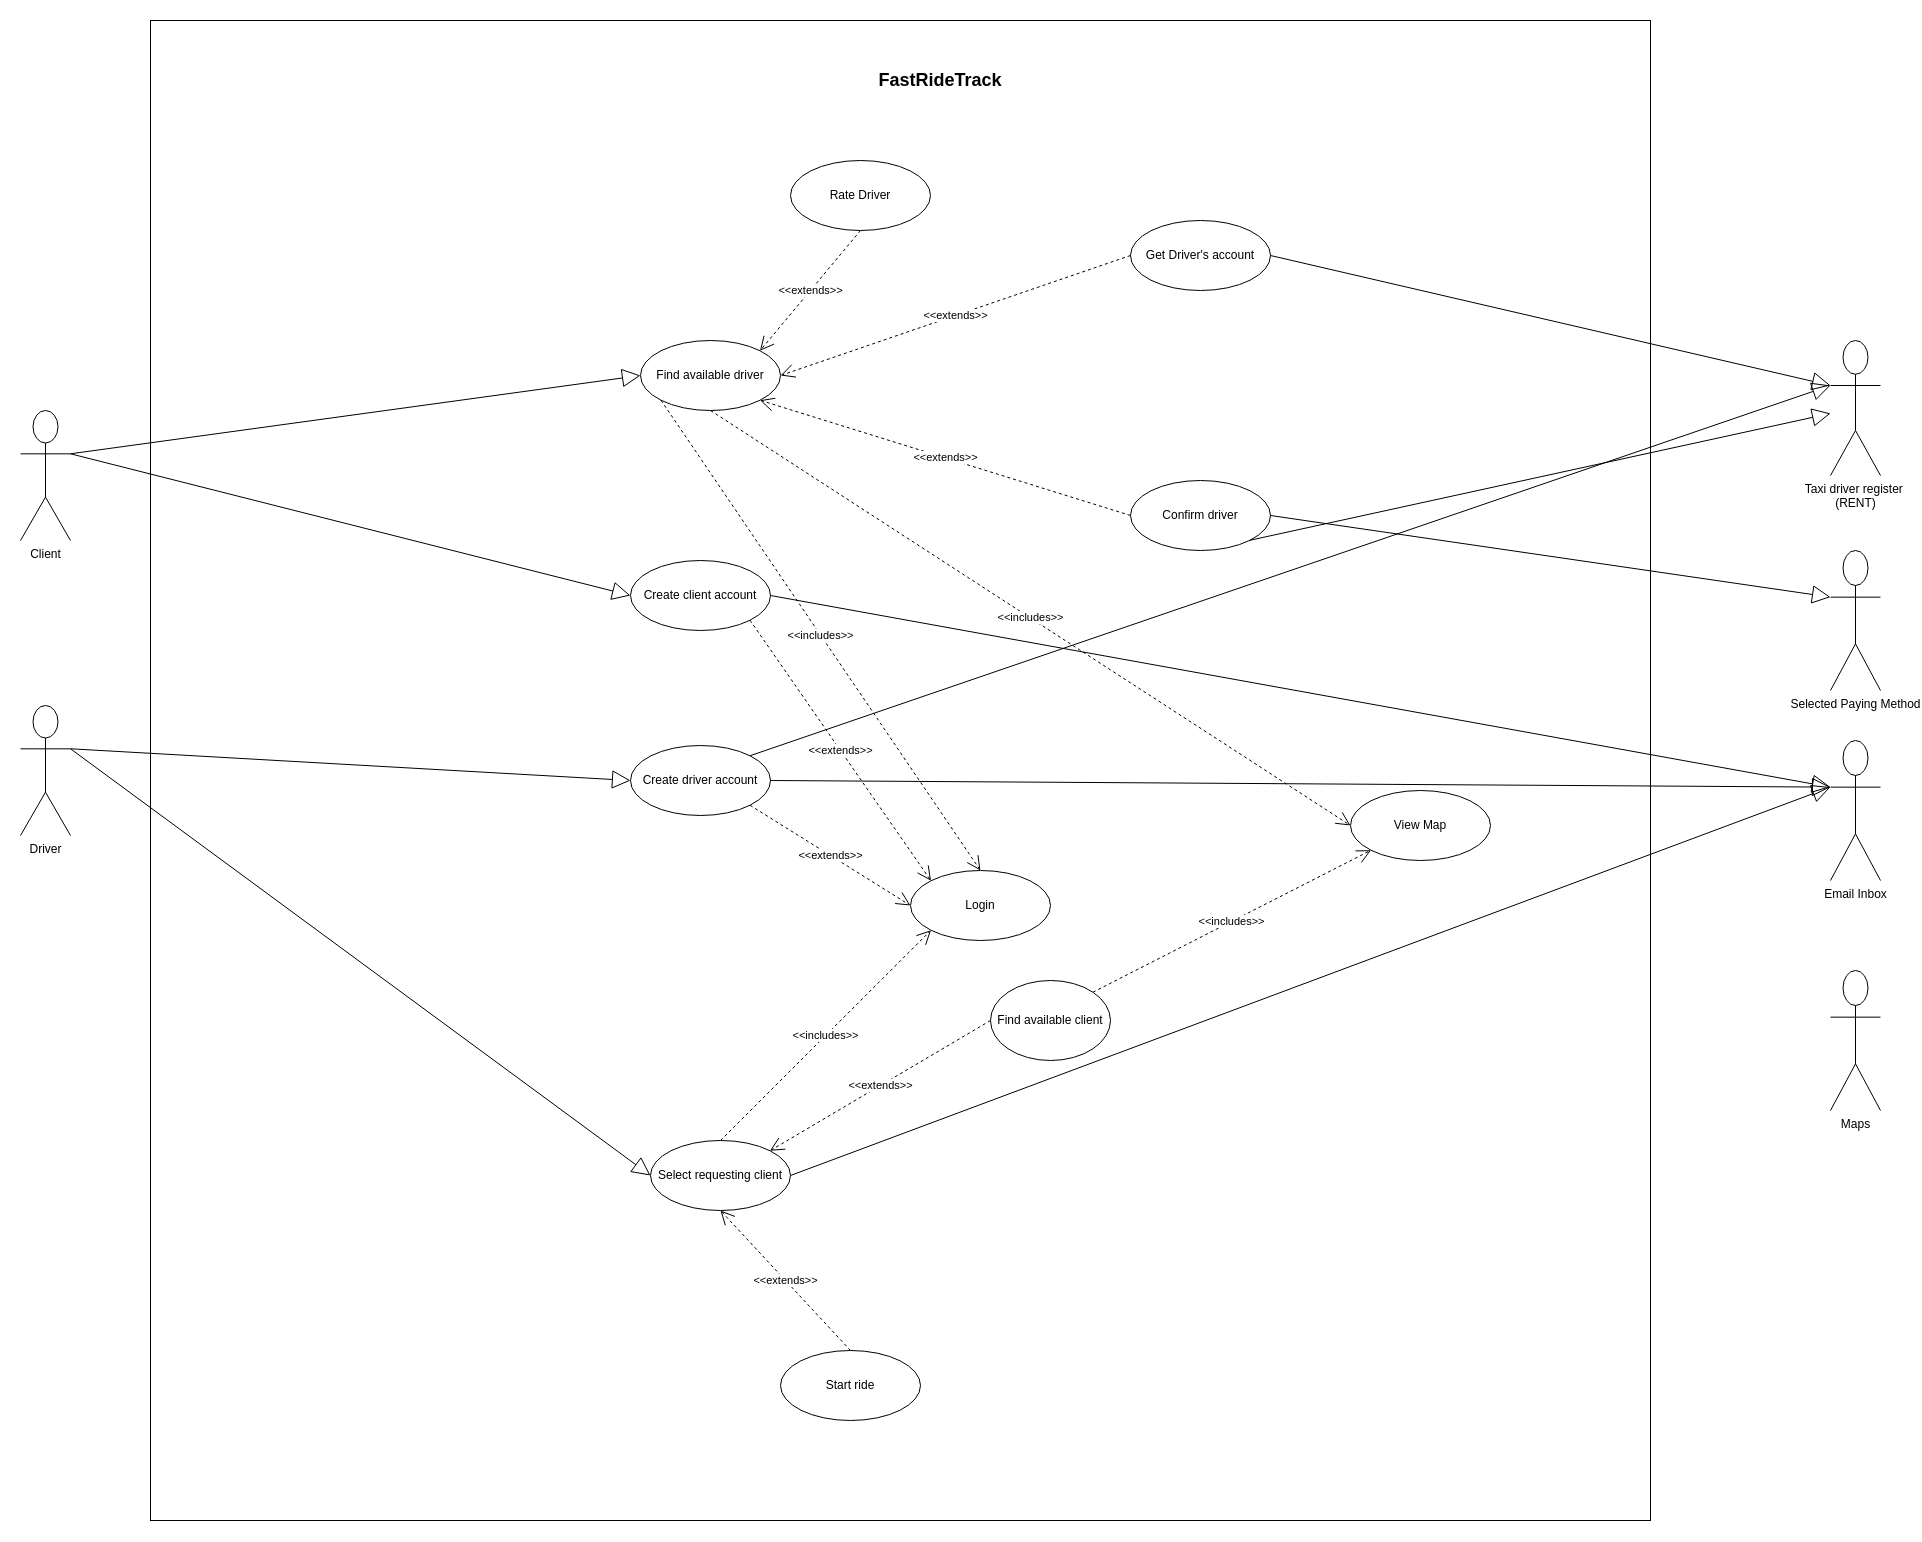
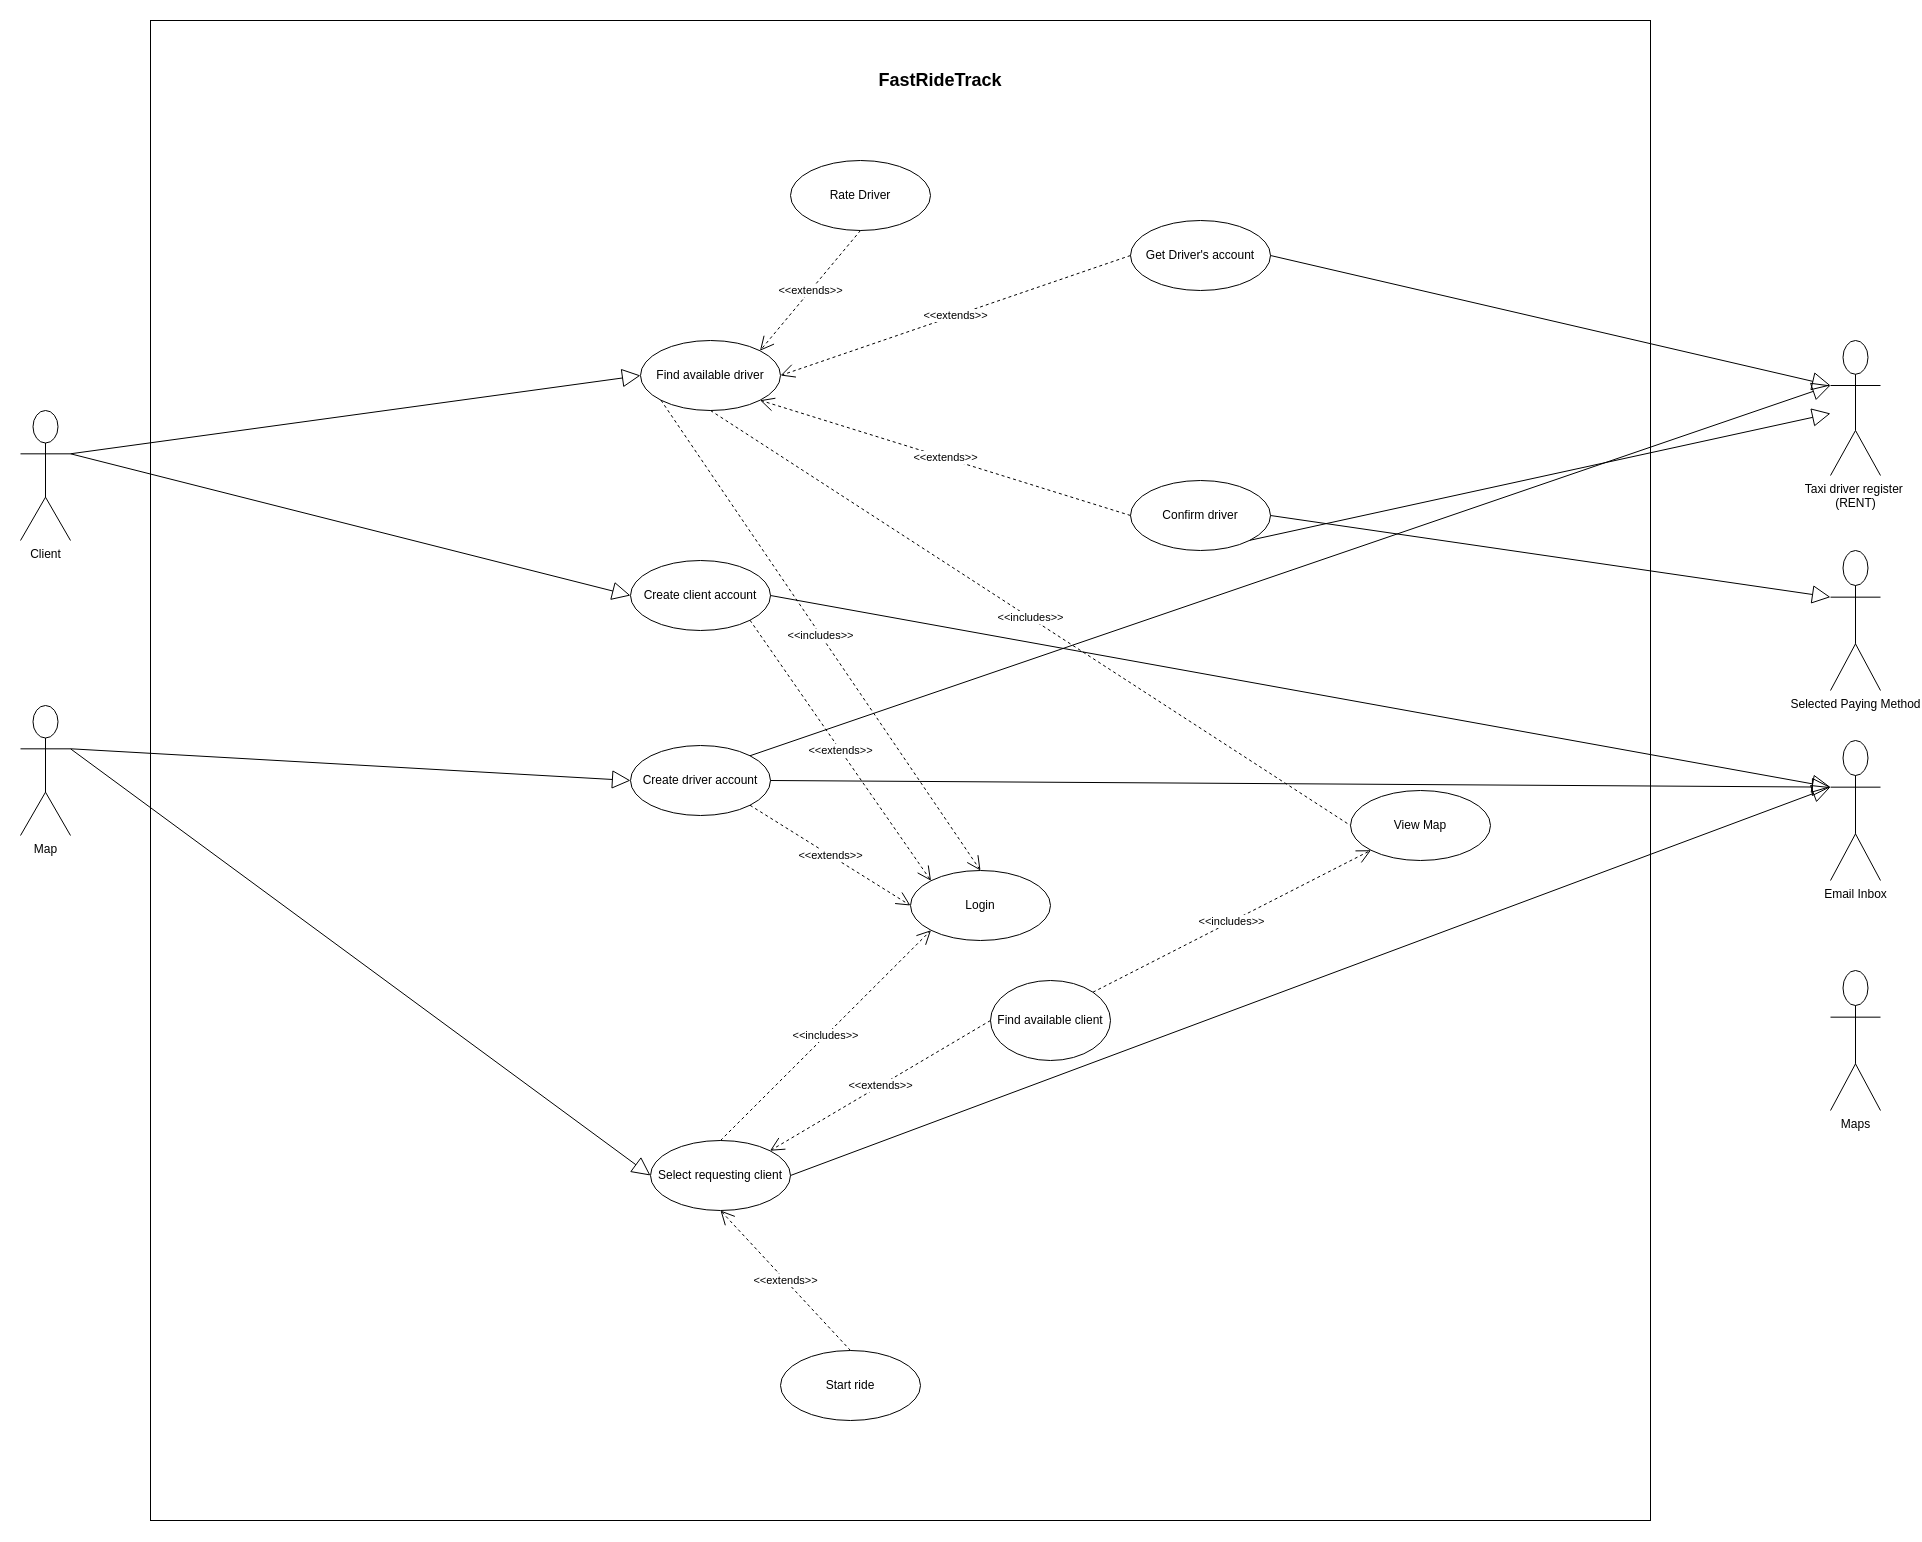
(1345, 822) -> (1346, 823)
(46, 850) -> (46, 850)
